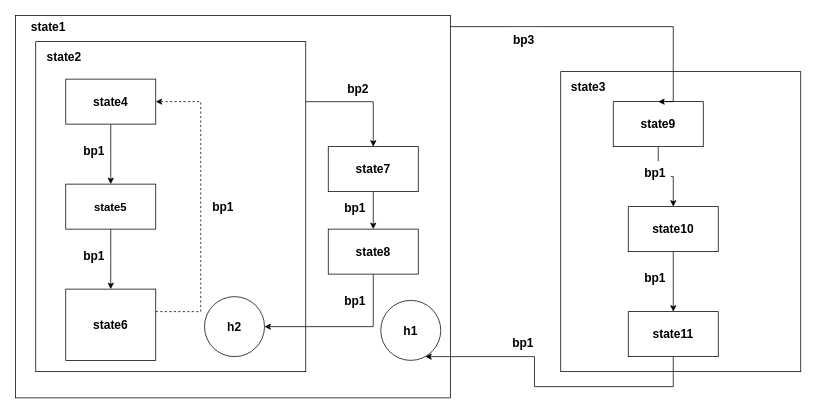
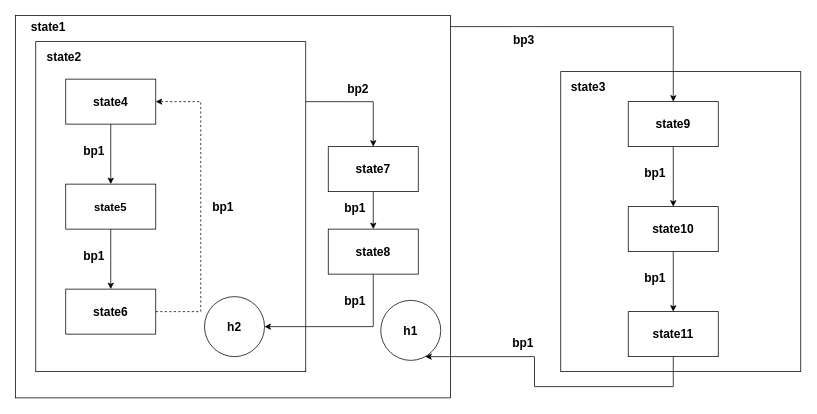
(658, 124) -> (673, 124)
(111, 325) -> (111, 312)
